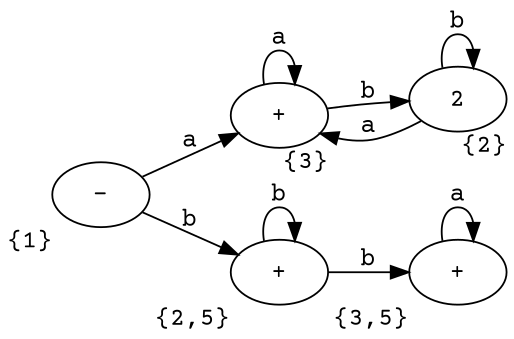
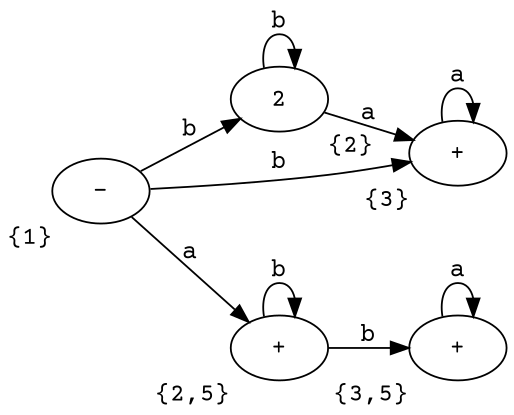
(359, 105) -> (183, 149)
(190, 140) -> (279, 161)
(190, 219) -> (190, 251)
